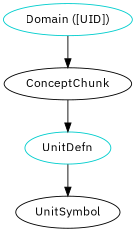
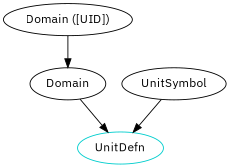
(68, 20) -> (68, 20)
(68, 84) -> (68, 84)
(68, 176) -> (150, 113)
